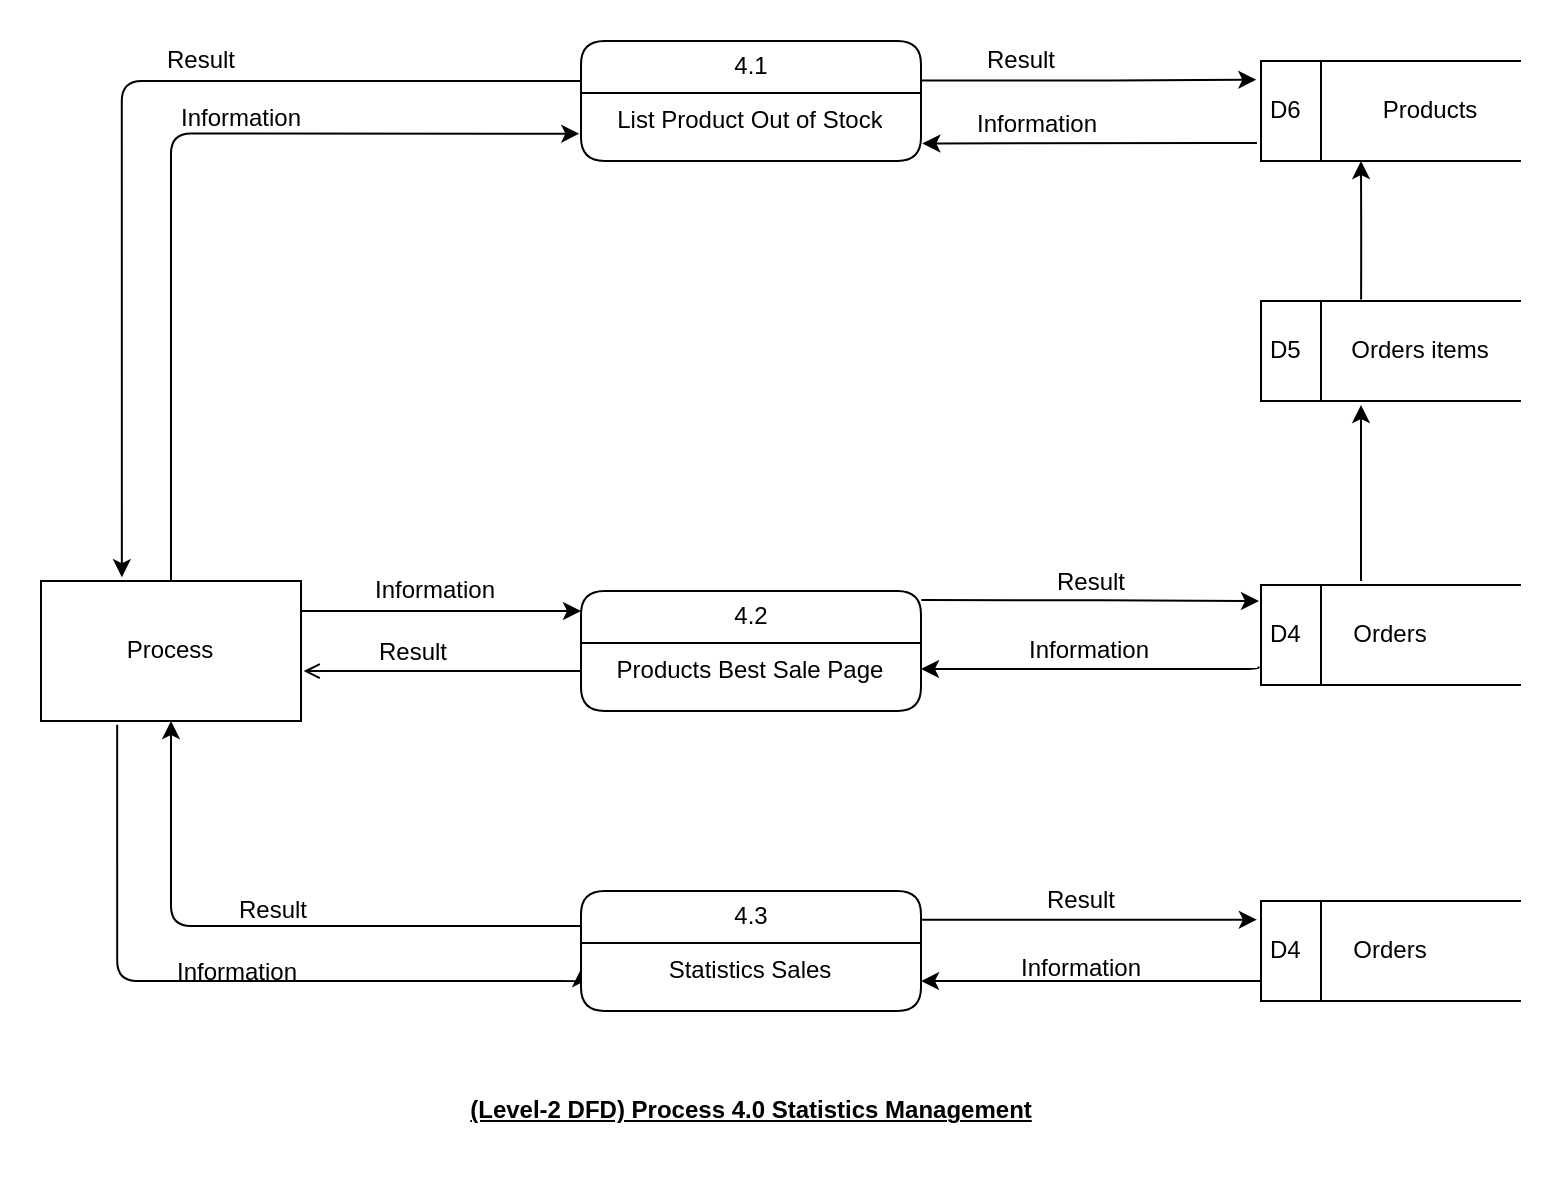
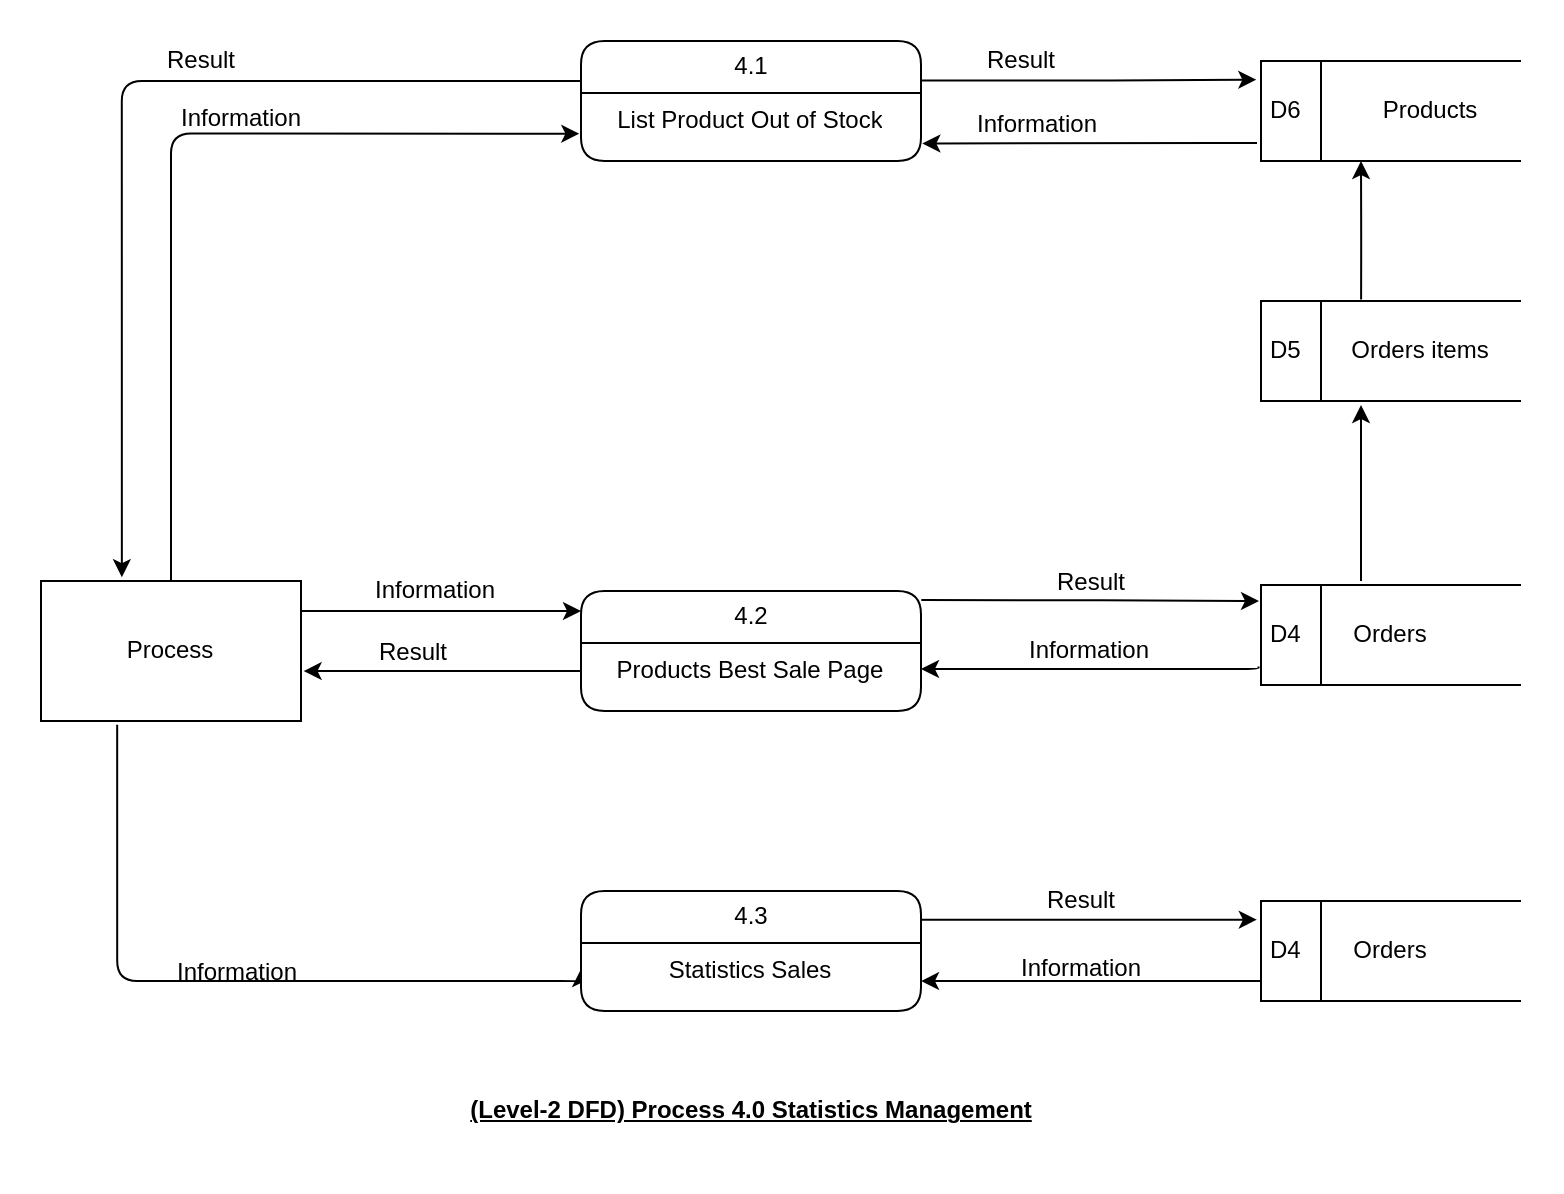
(315, 671) -> (318, 671)
(287, 926) -> none
